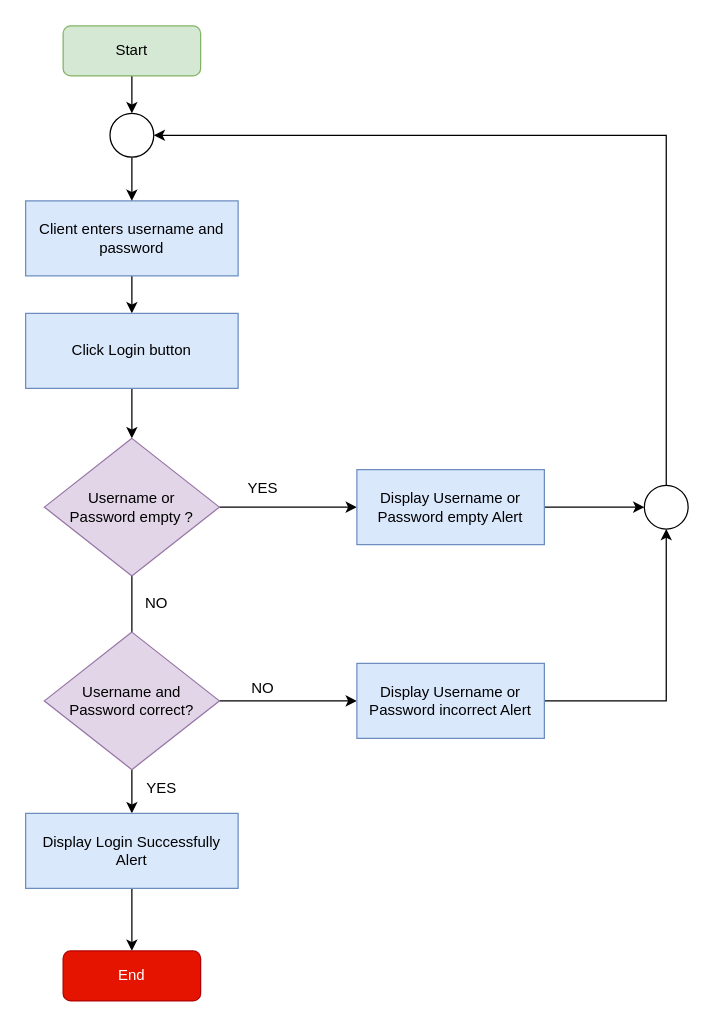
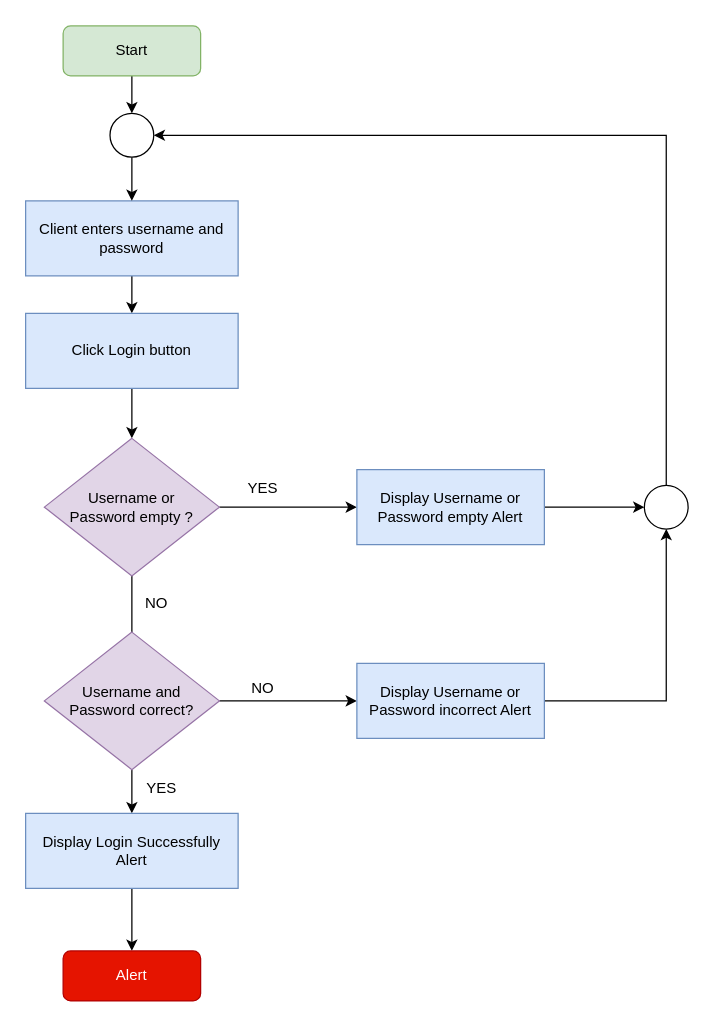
(132, 976) -> (132, 976)
